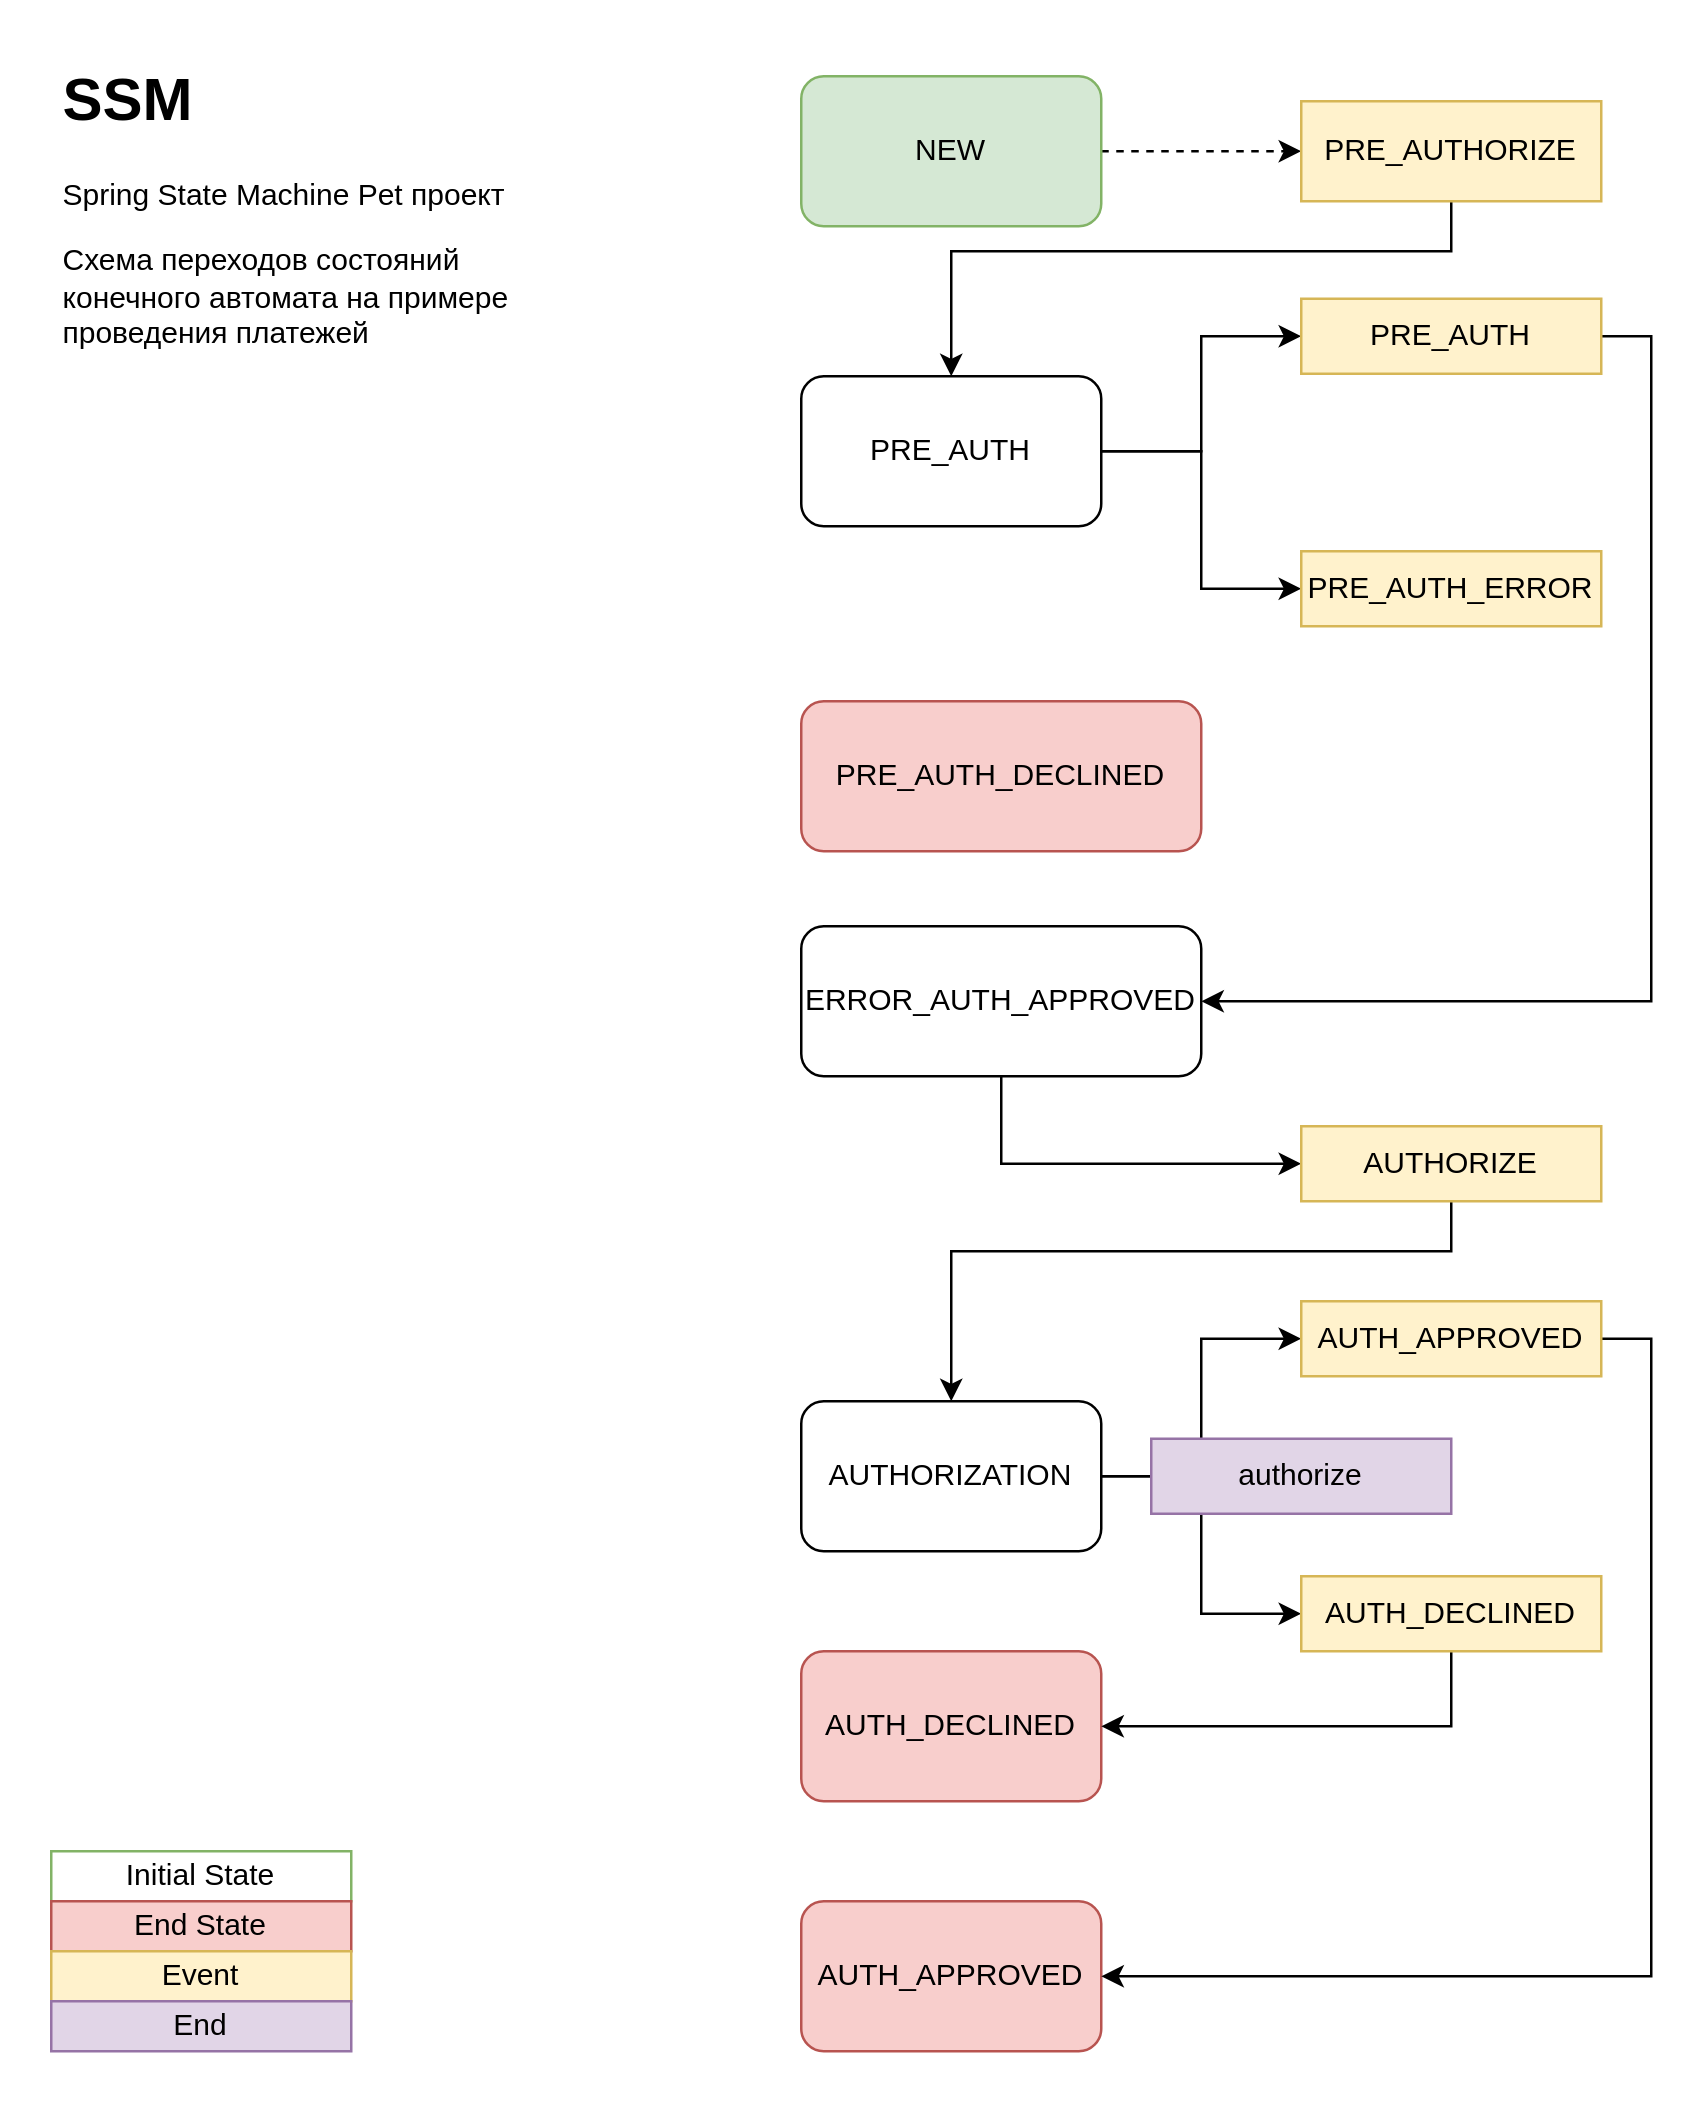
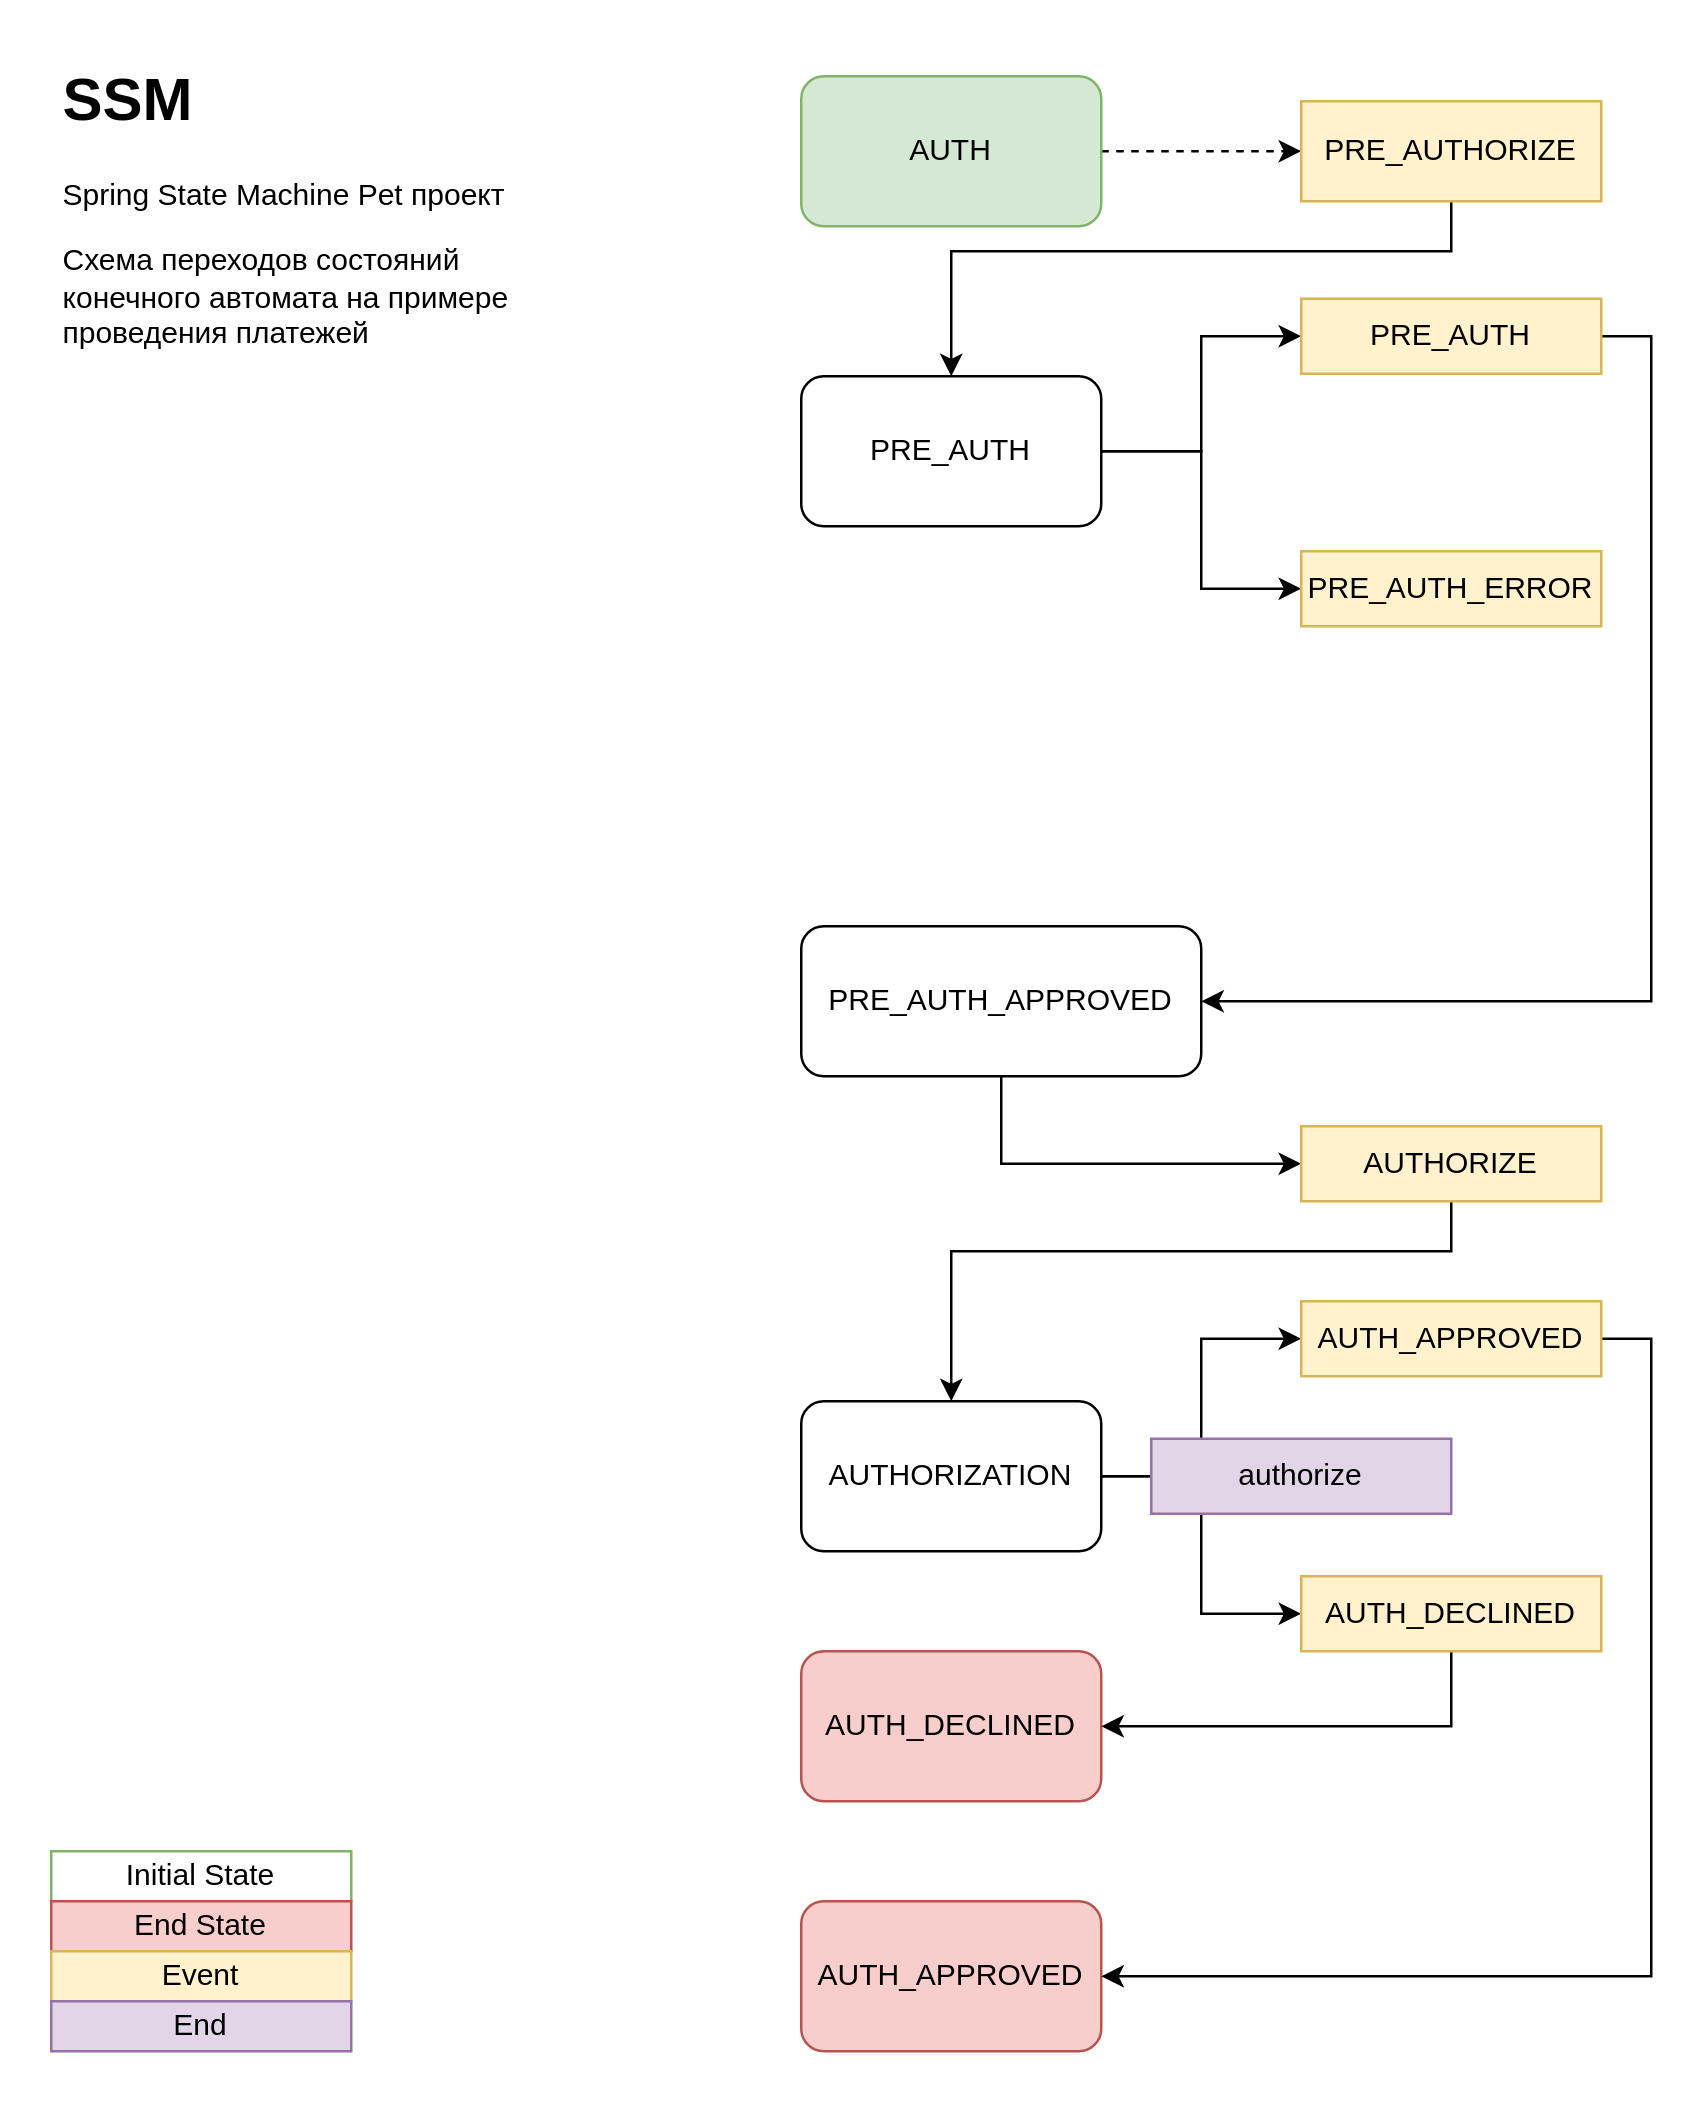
(951, 151) -> (951, 151)
(1001, 776) -> none
(1001, 1001) -> (1001, 1001)
